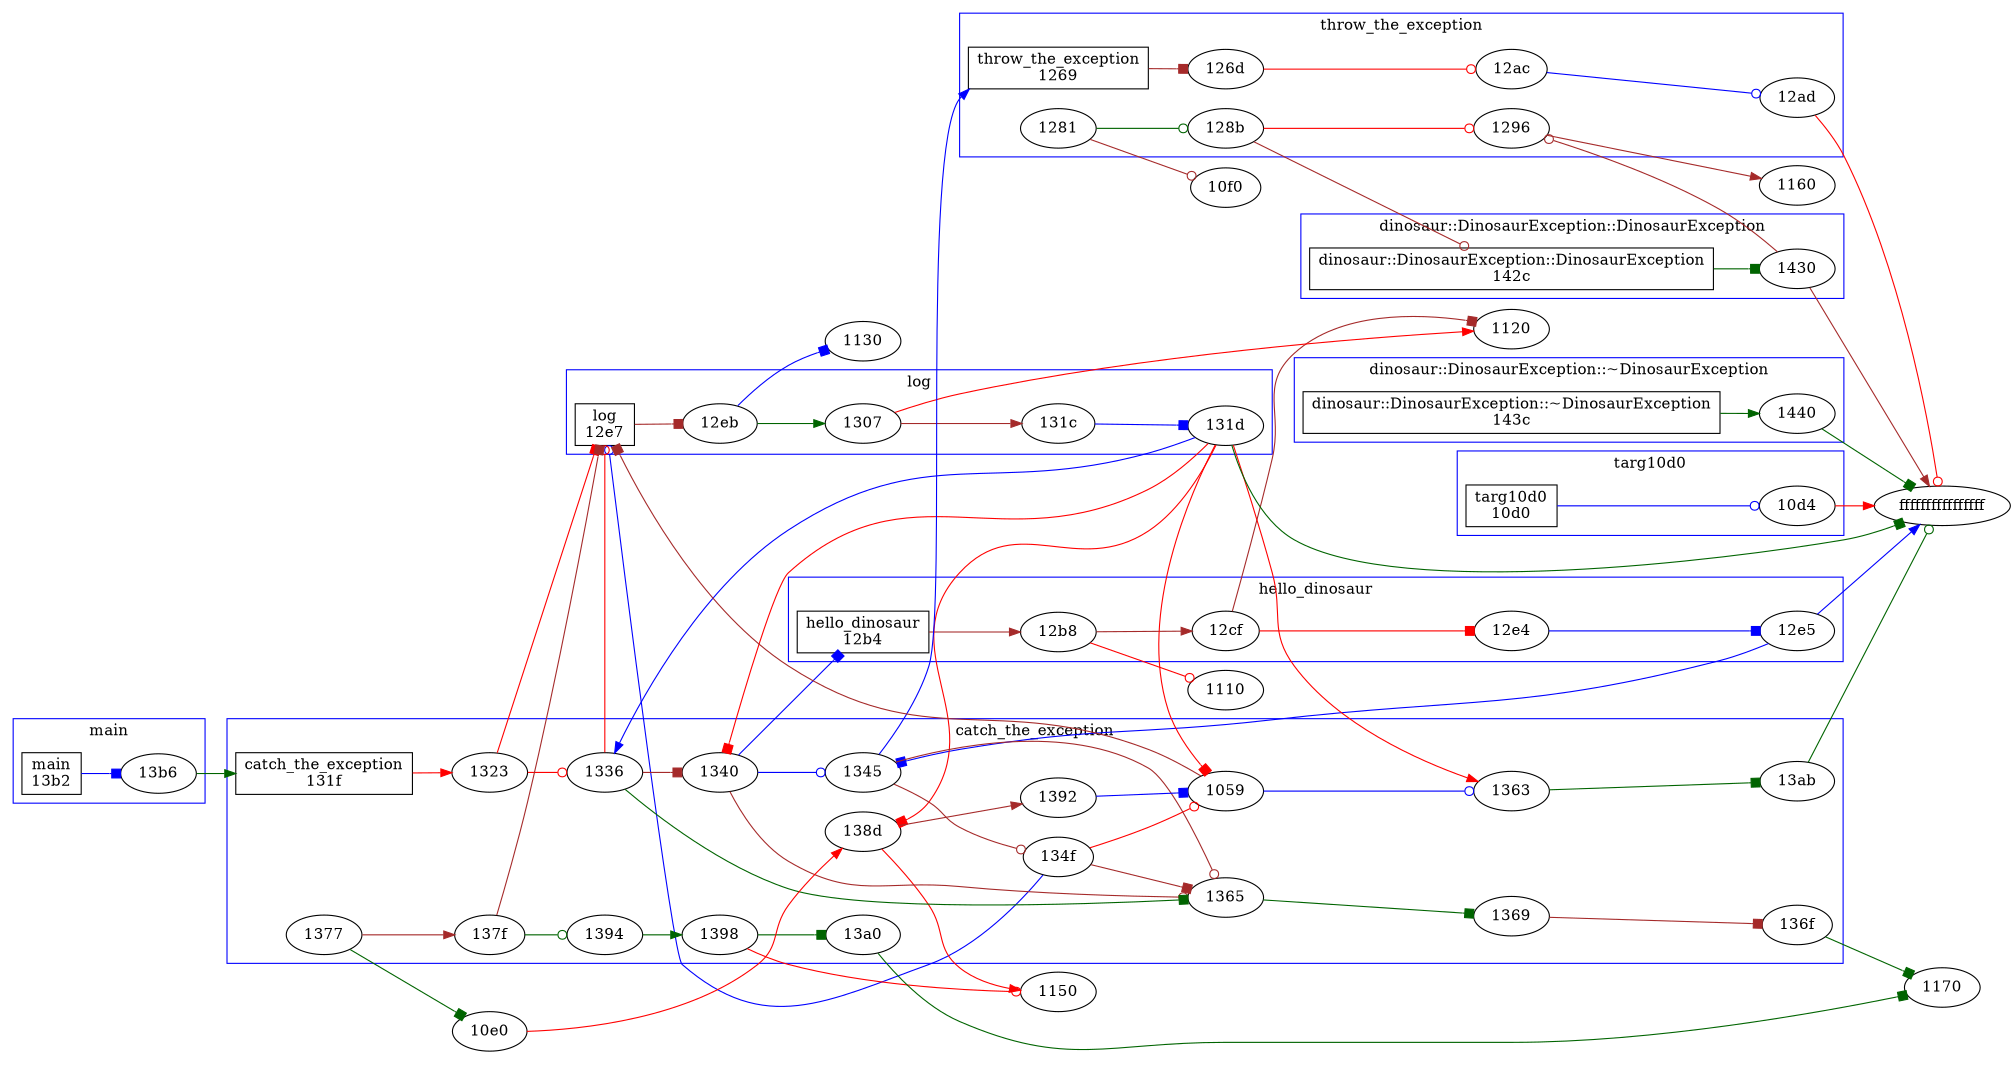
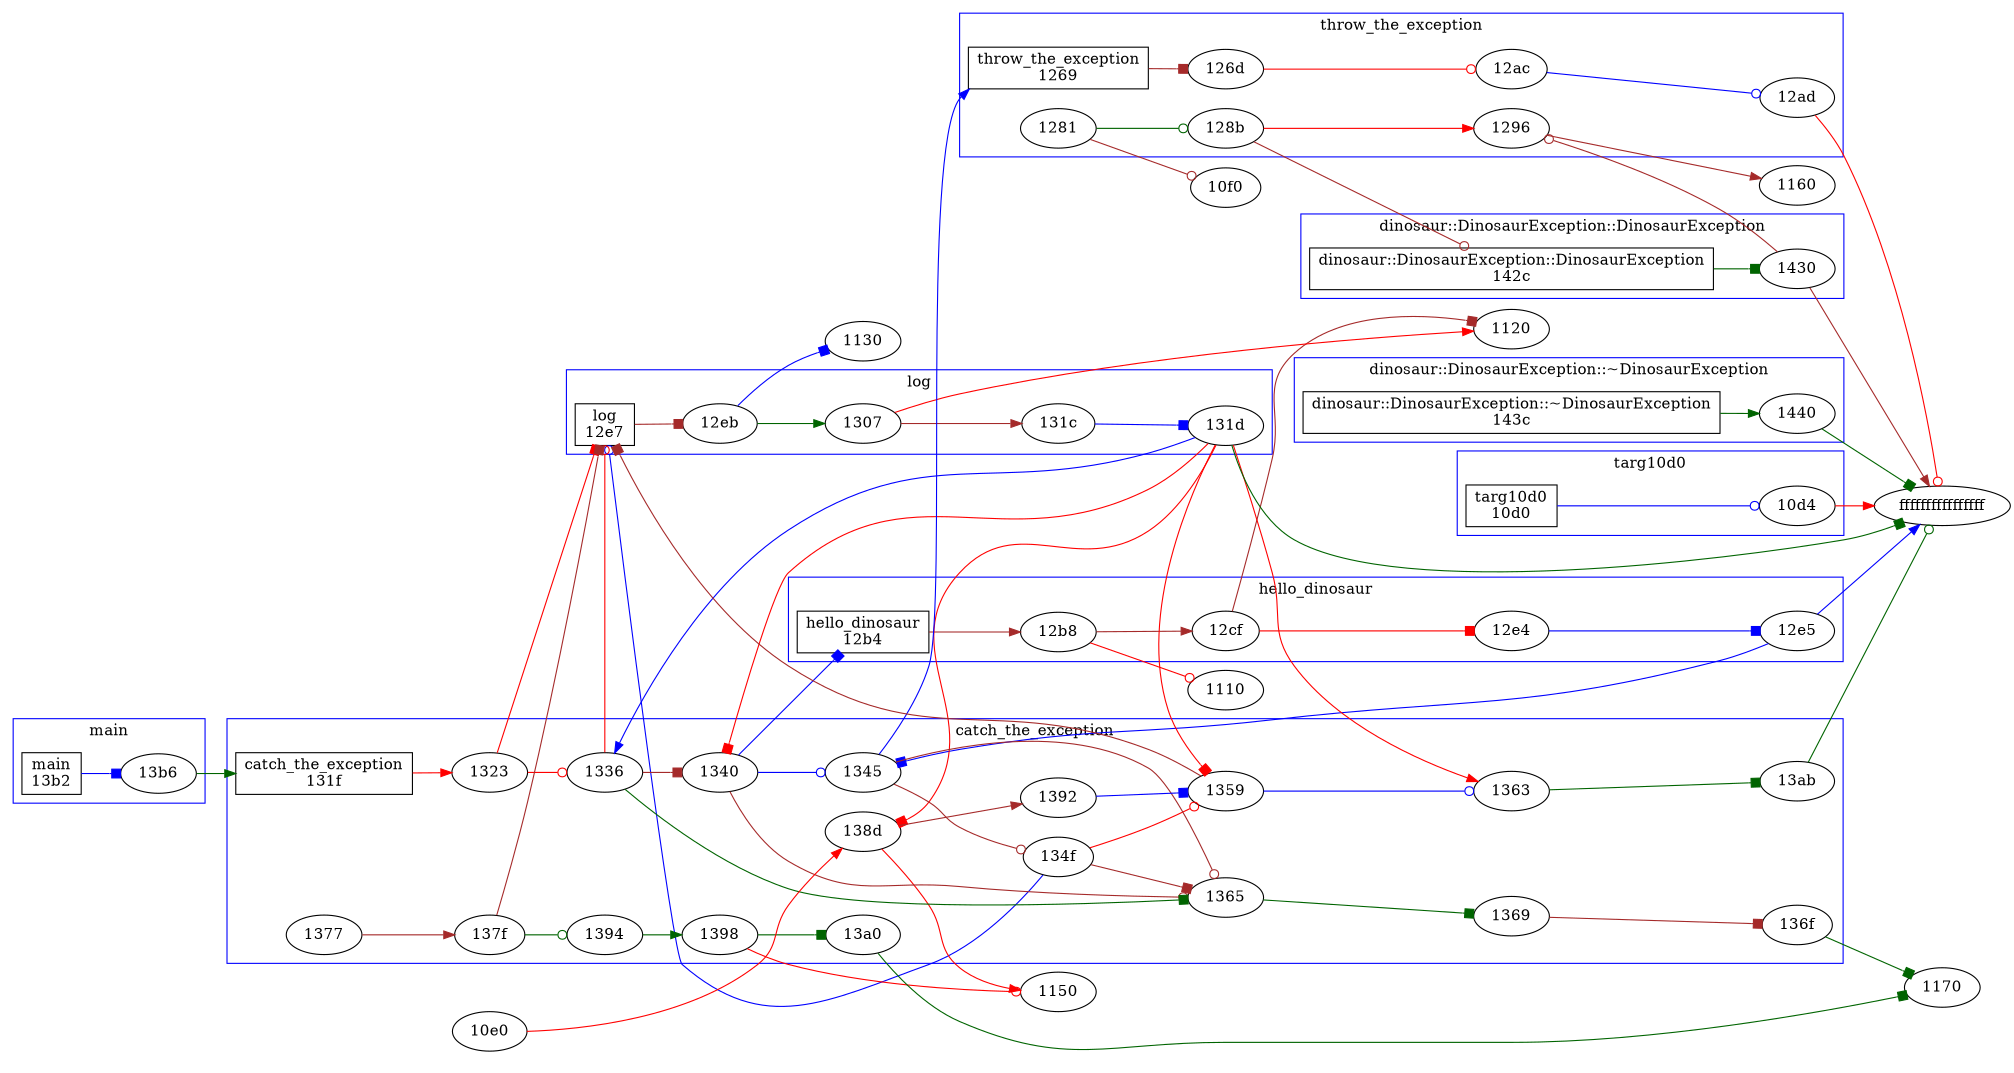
(1364, 128) -> (1364, 128)
(1226, 791) -> (1226, 791)
(402, 980) -> none
